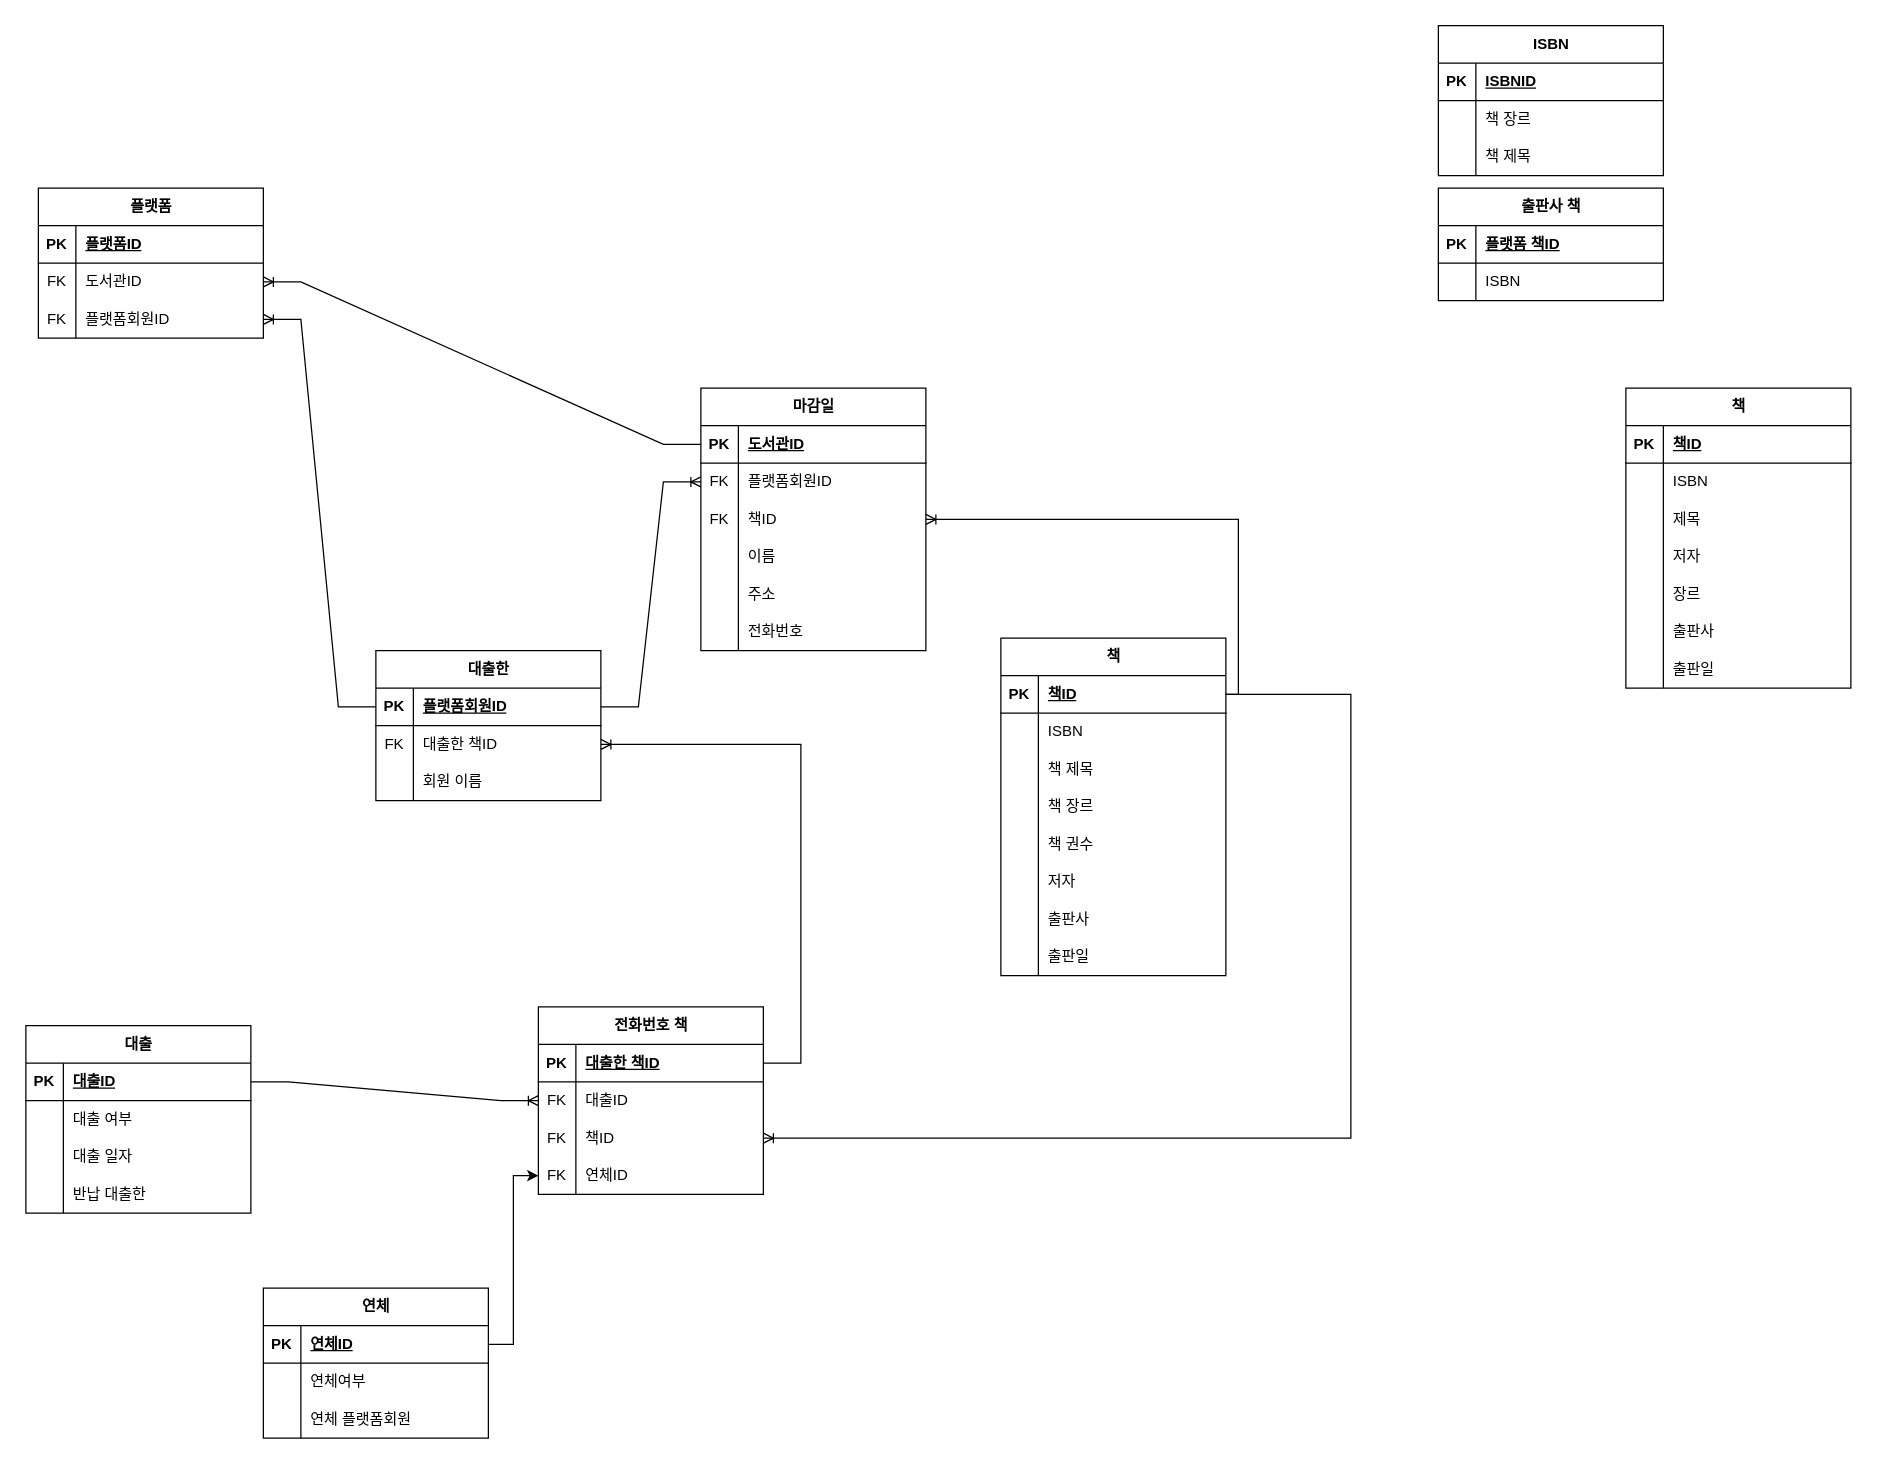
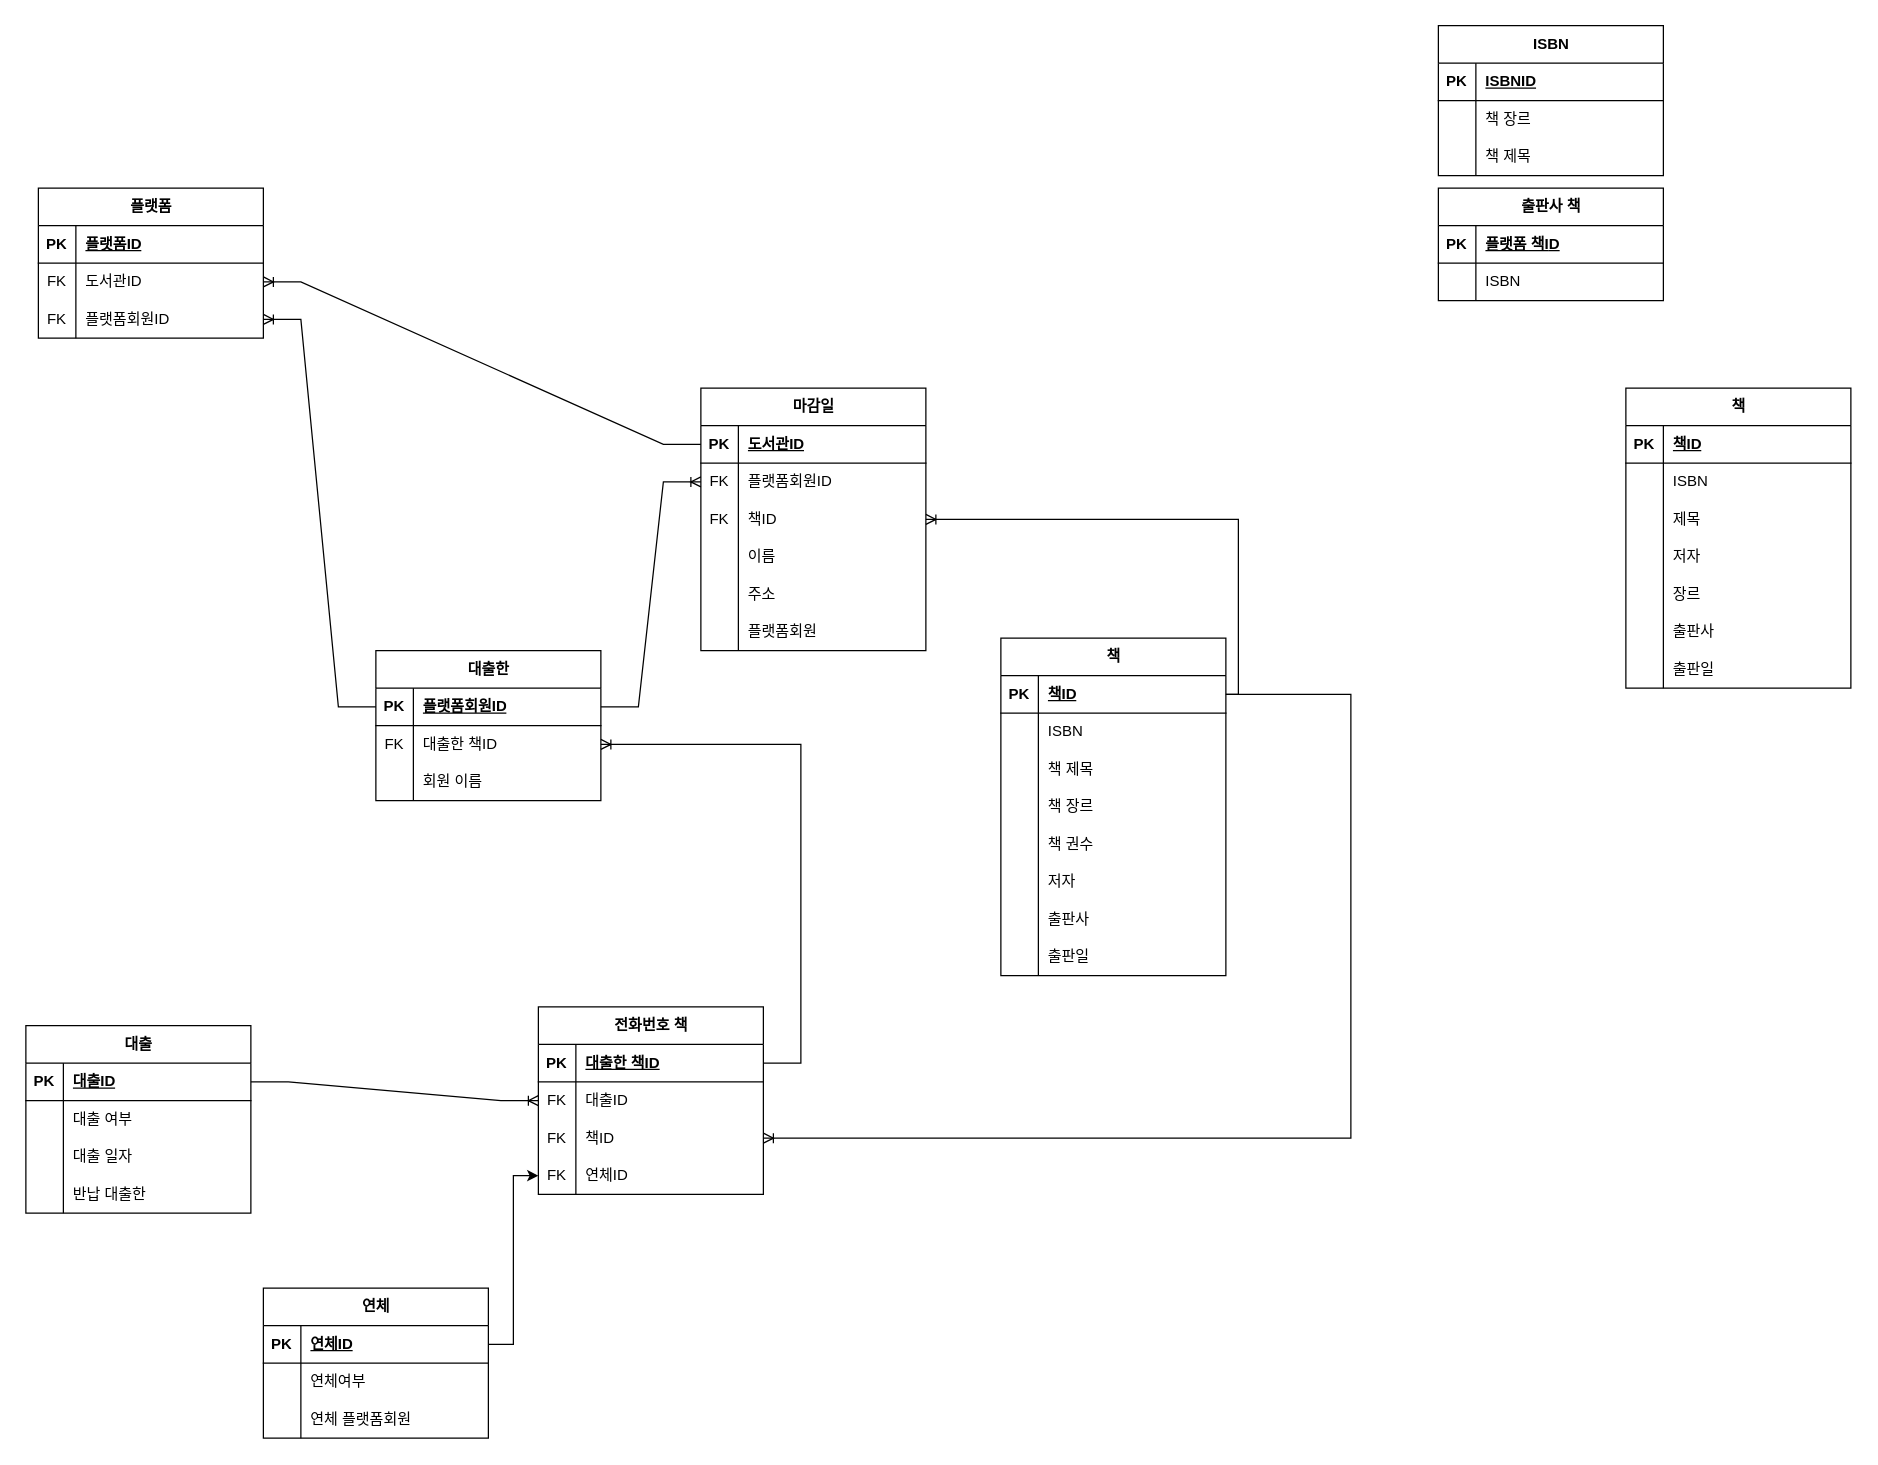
(778, 632) -> (786, 632)
